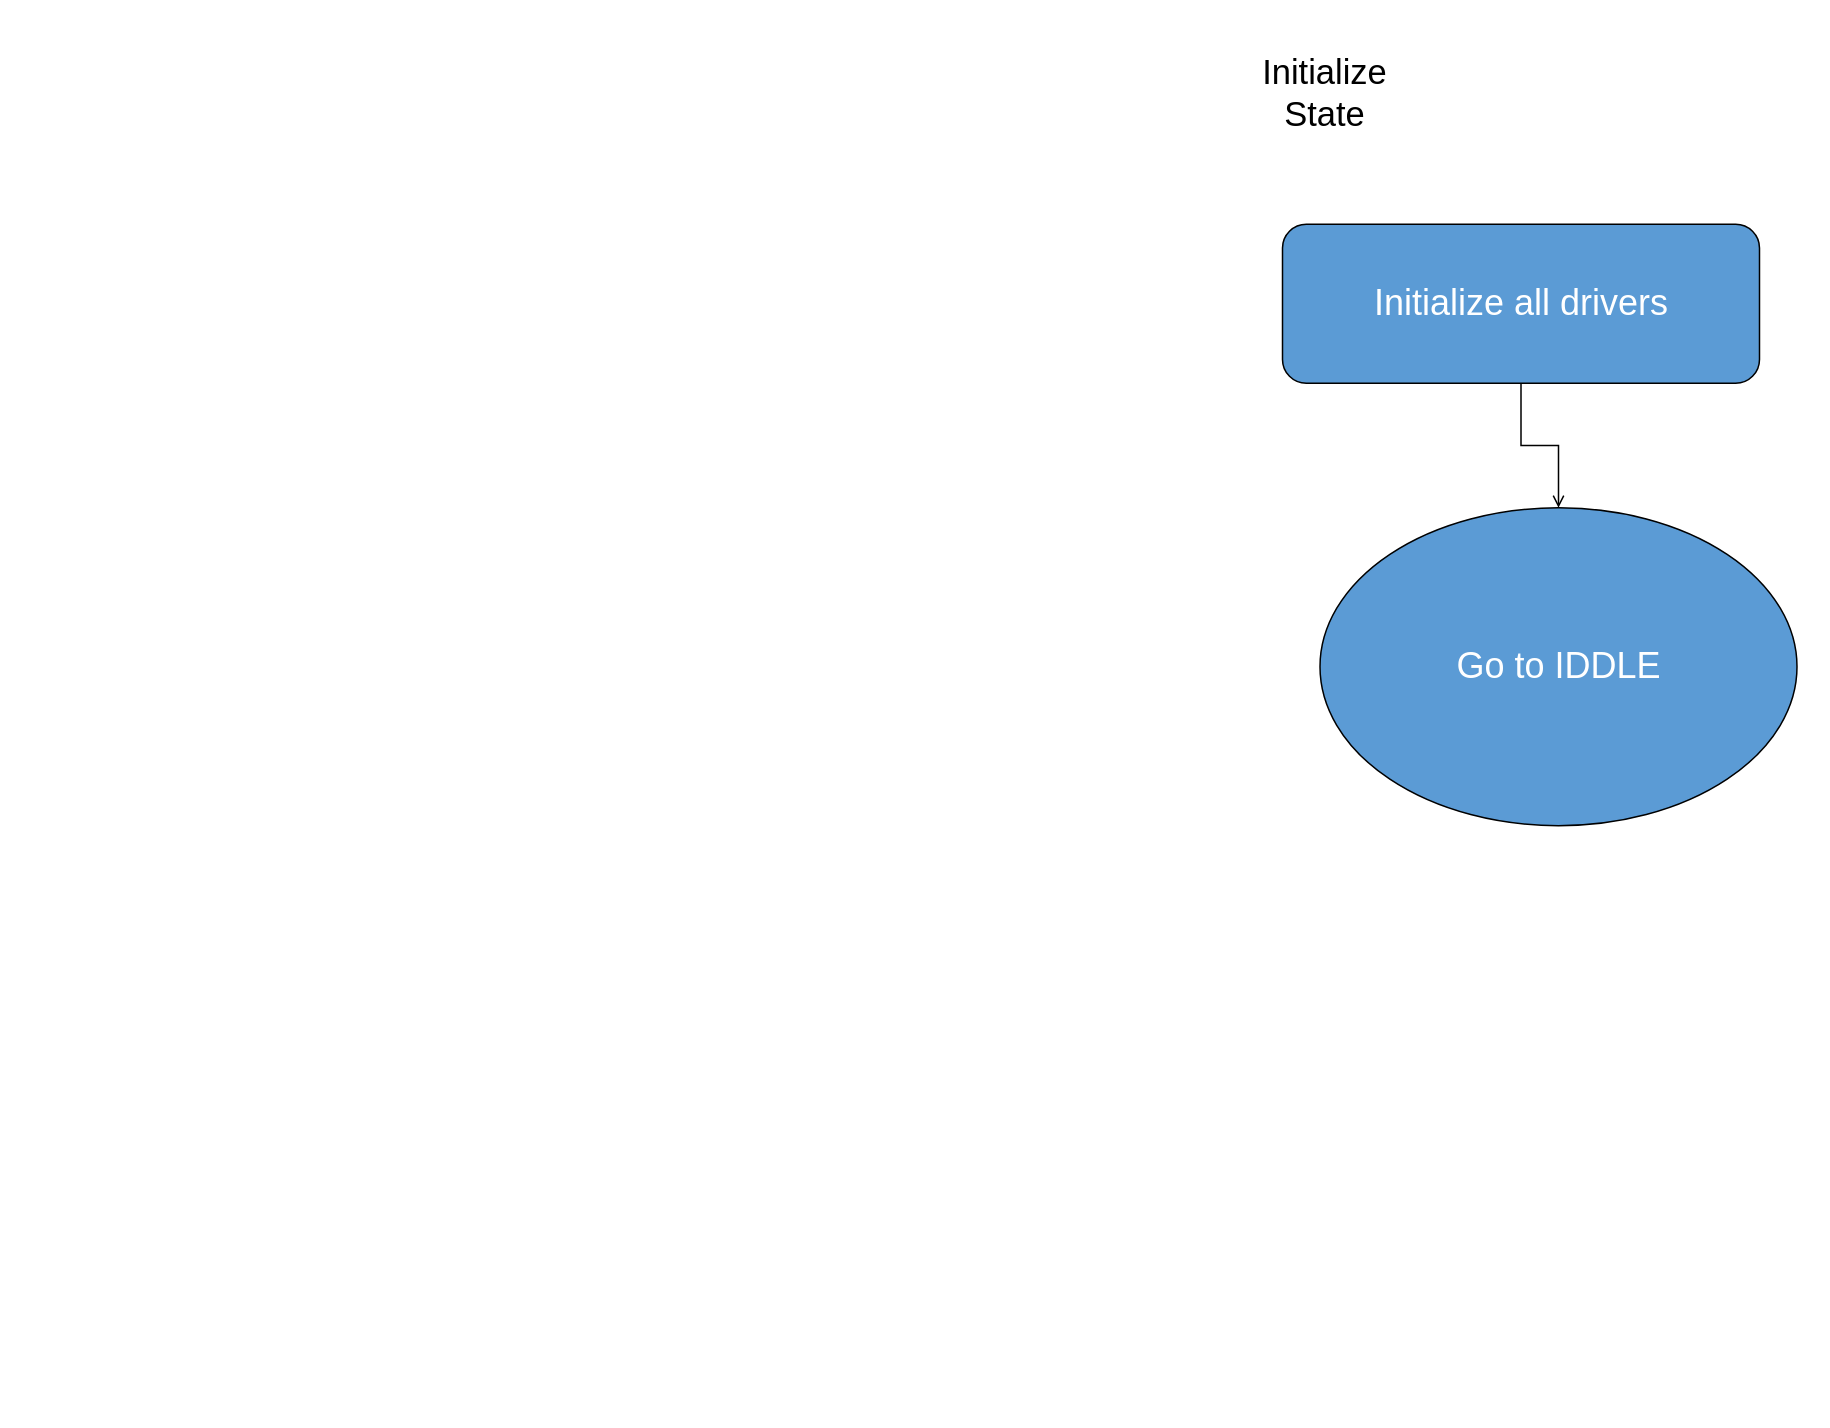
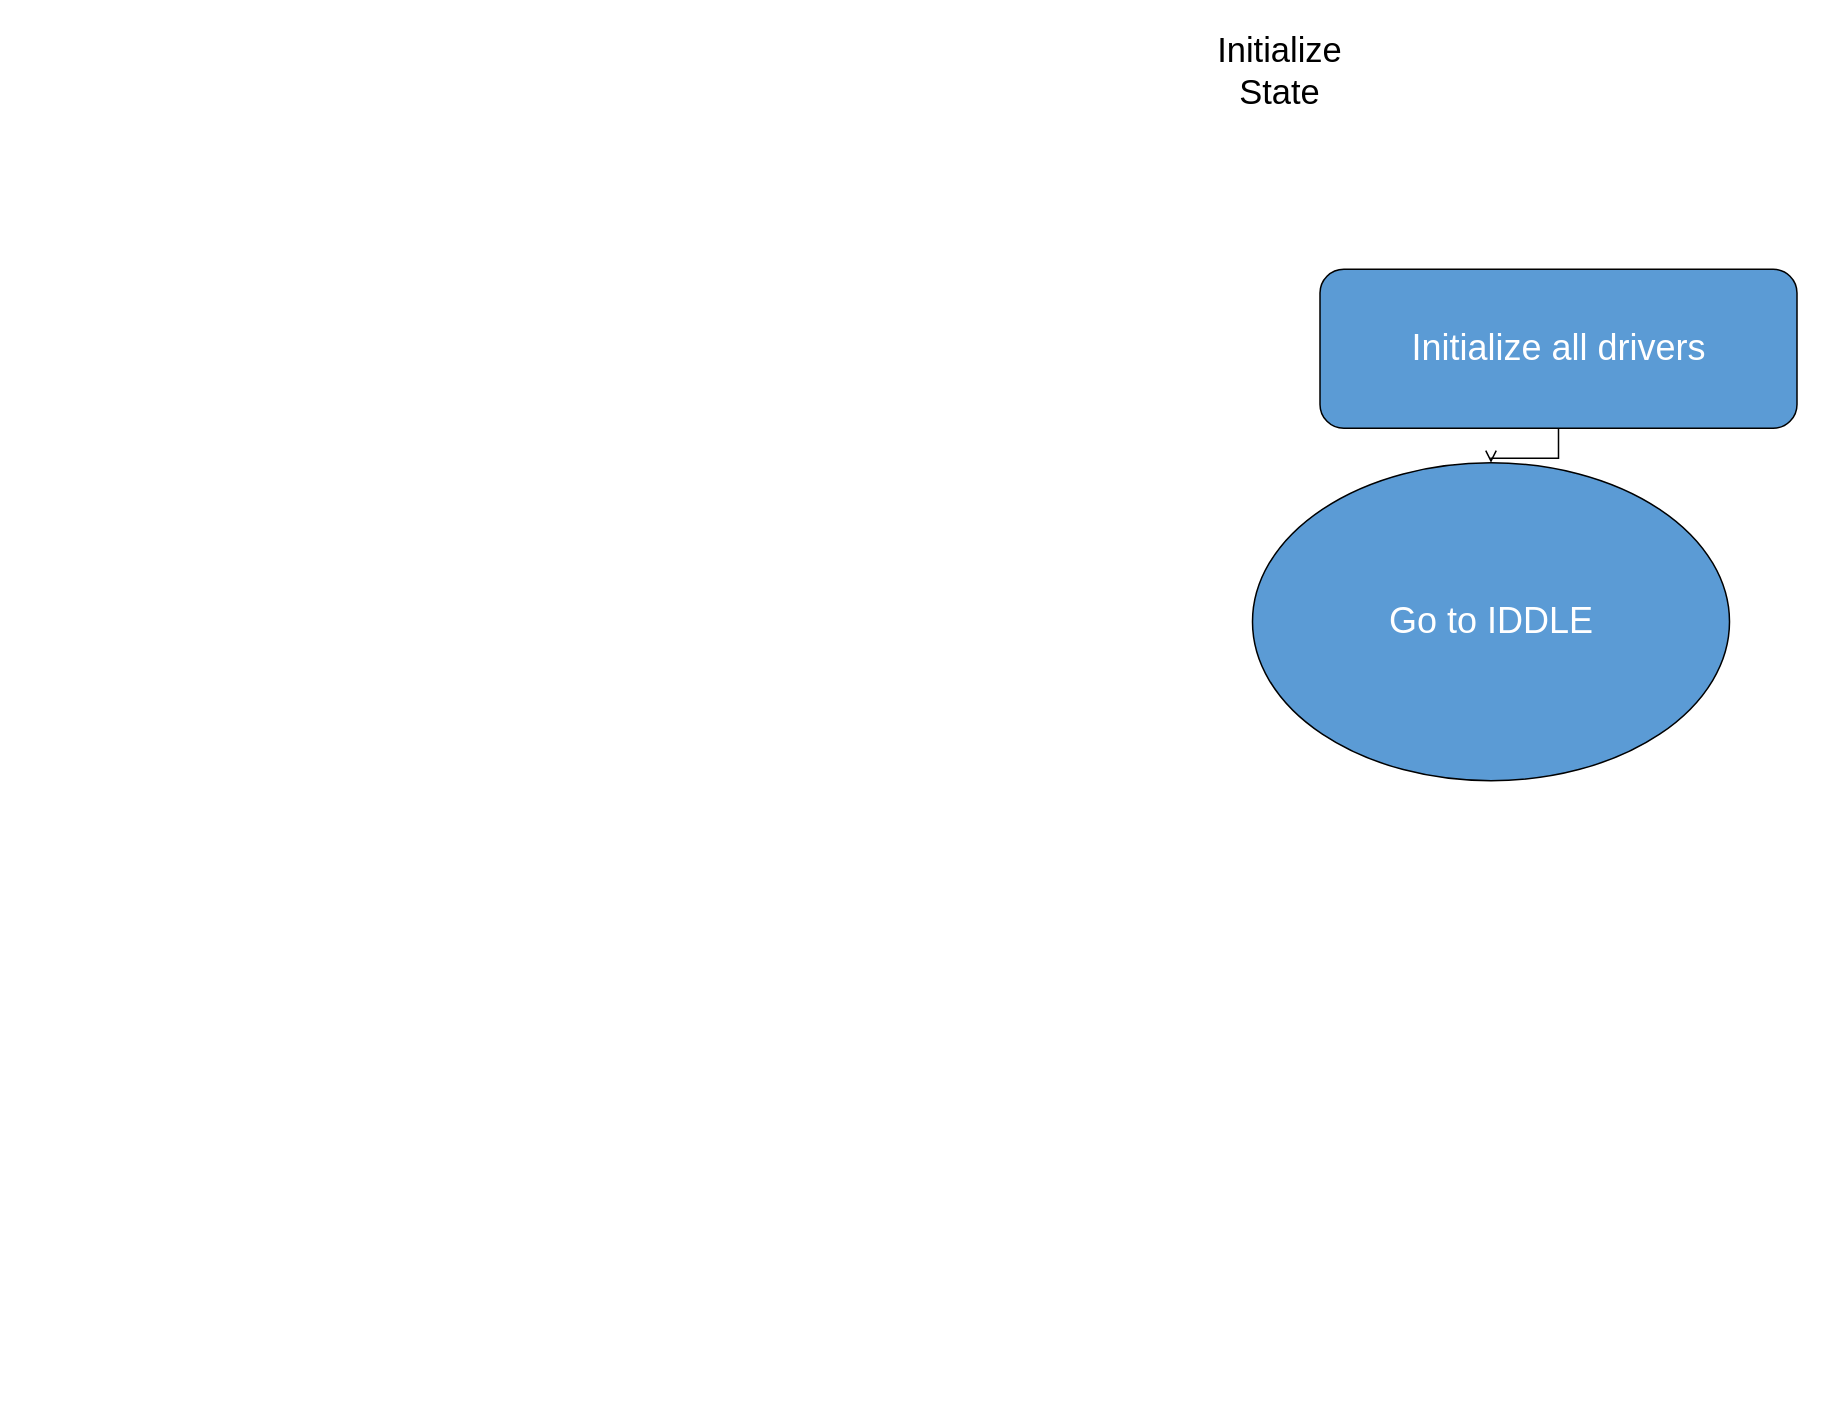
(1325, 93) -> (1280, 71)
(1521, 304) -> (1559, 349)
(1559, 667) -> (1491, 622)
